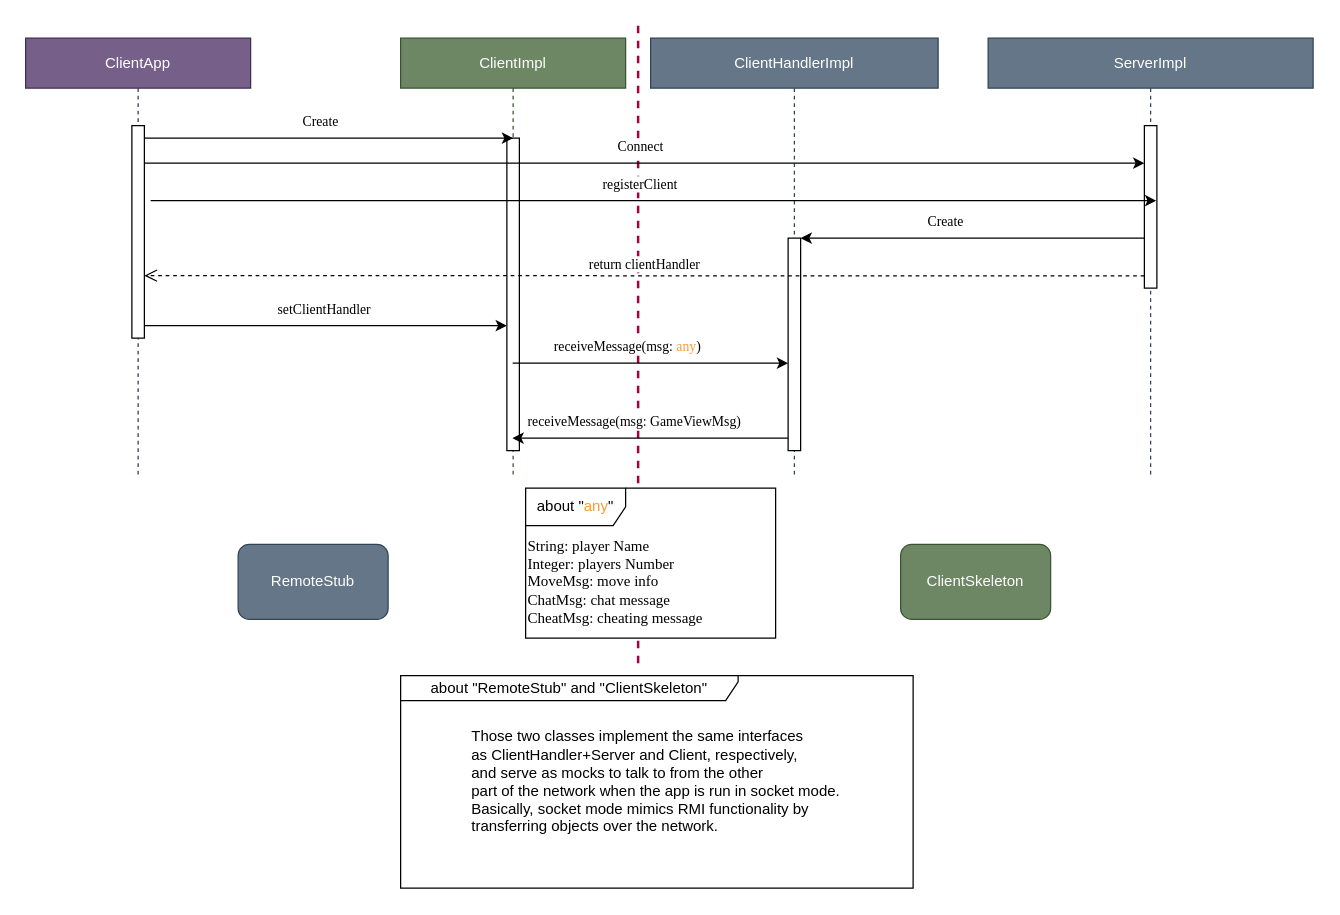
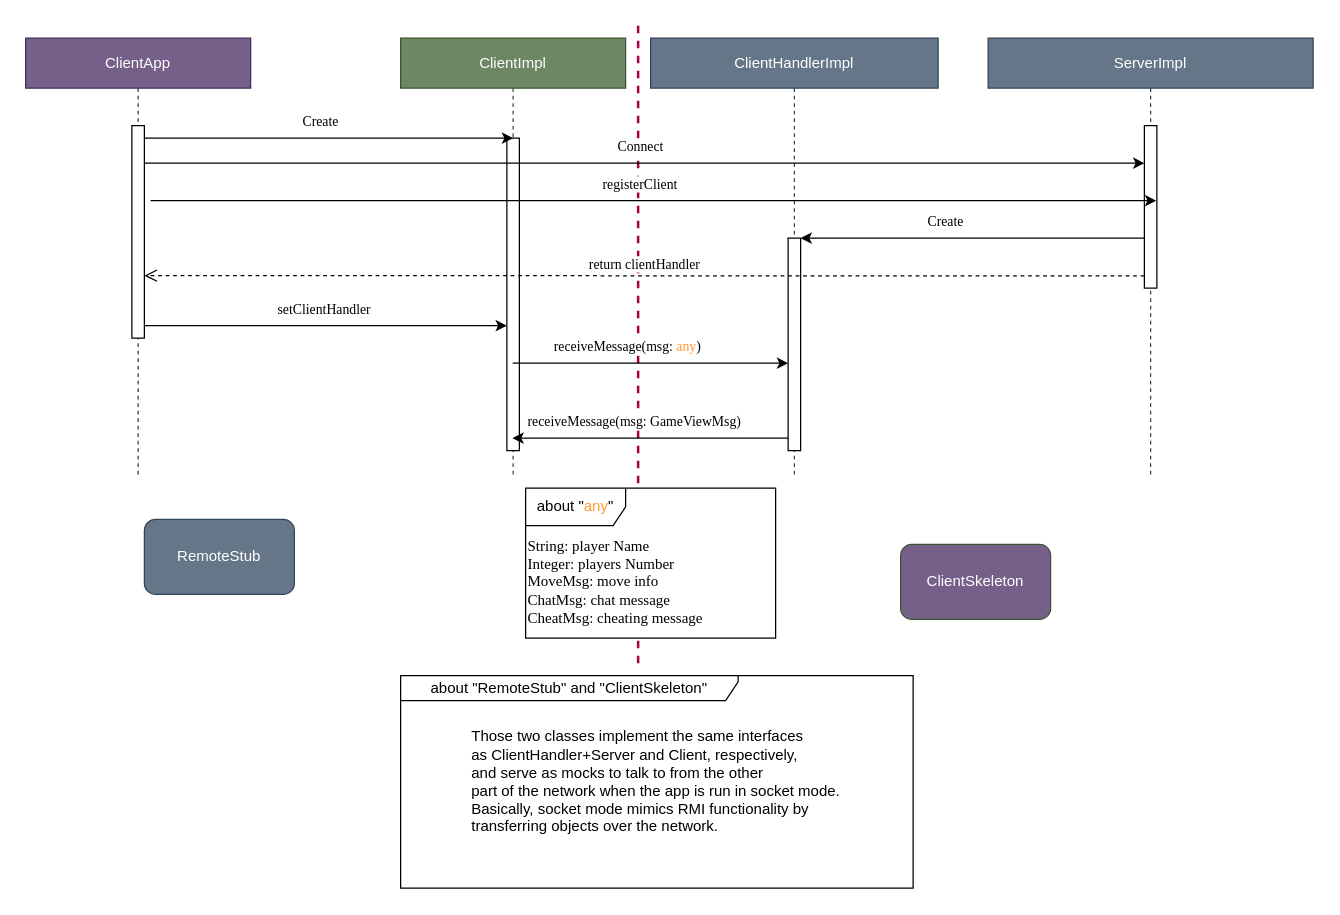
(313, 582) -> (219, 557)
(976, 582) -> (976, 582)
